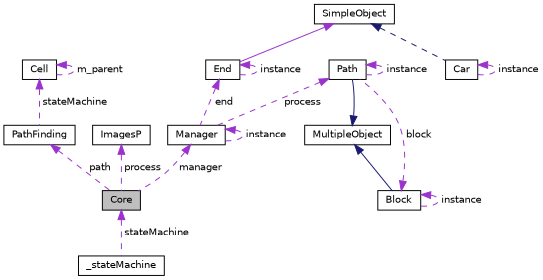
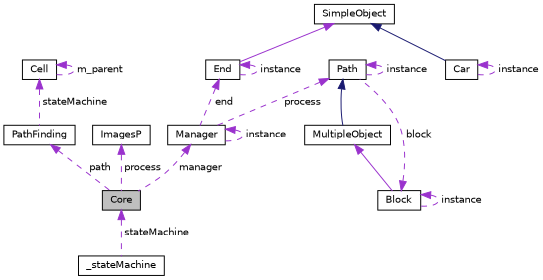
(413, 44) -> (413, 44)
(354, 97) -> (341, 107)
(377, 172) -> (377, 172)
